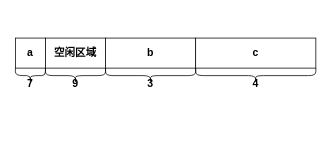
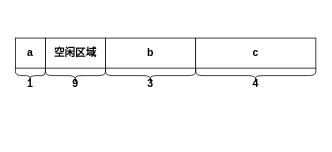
(30, 83) -> (30, 83)
